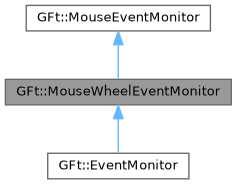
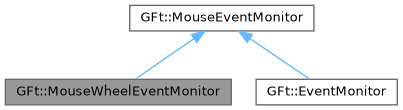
(118, 136) -> (280, 59)
